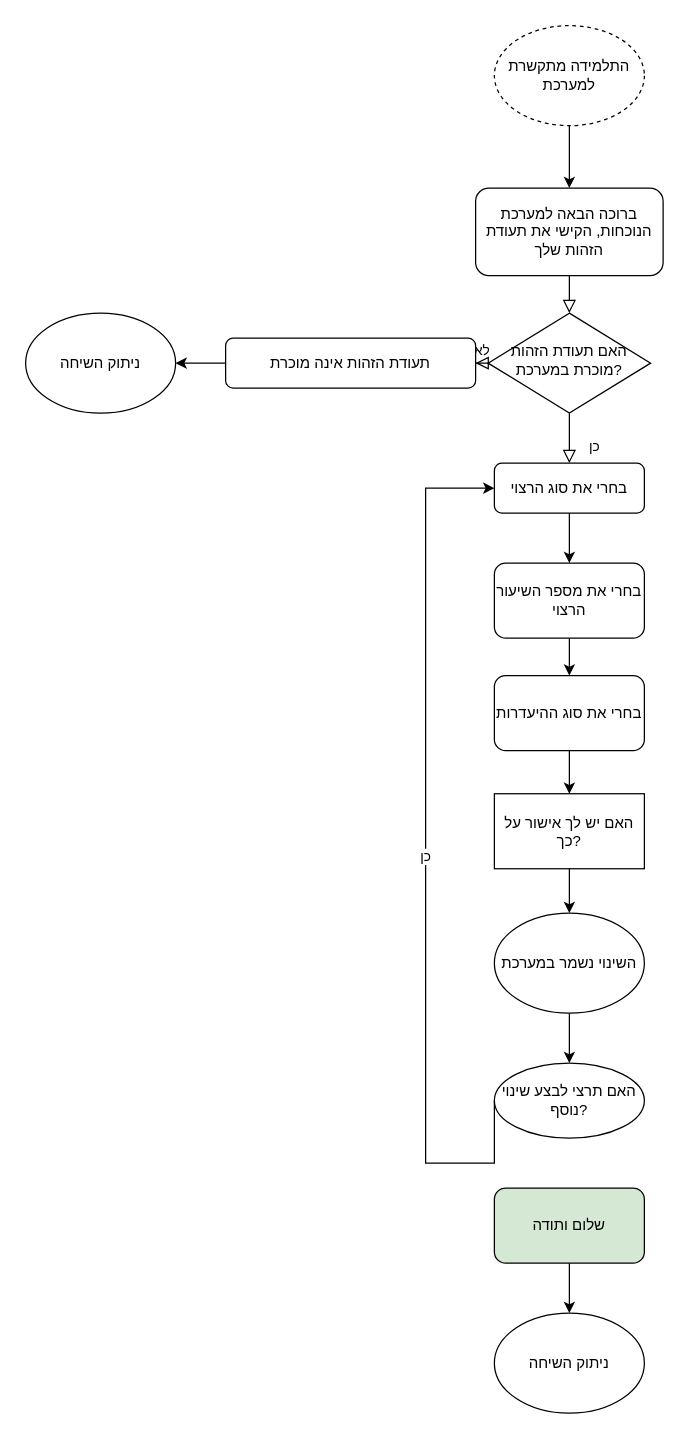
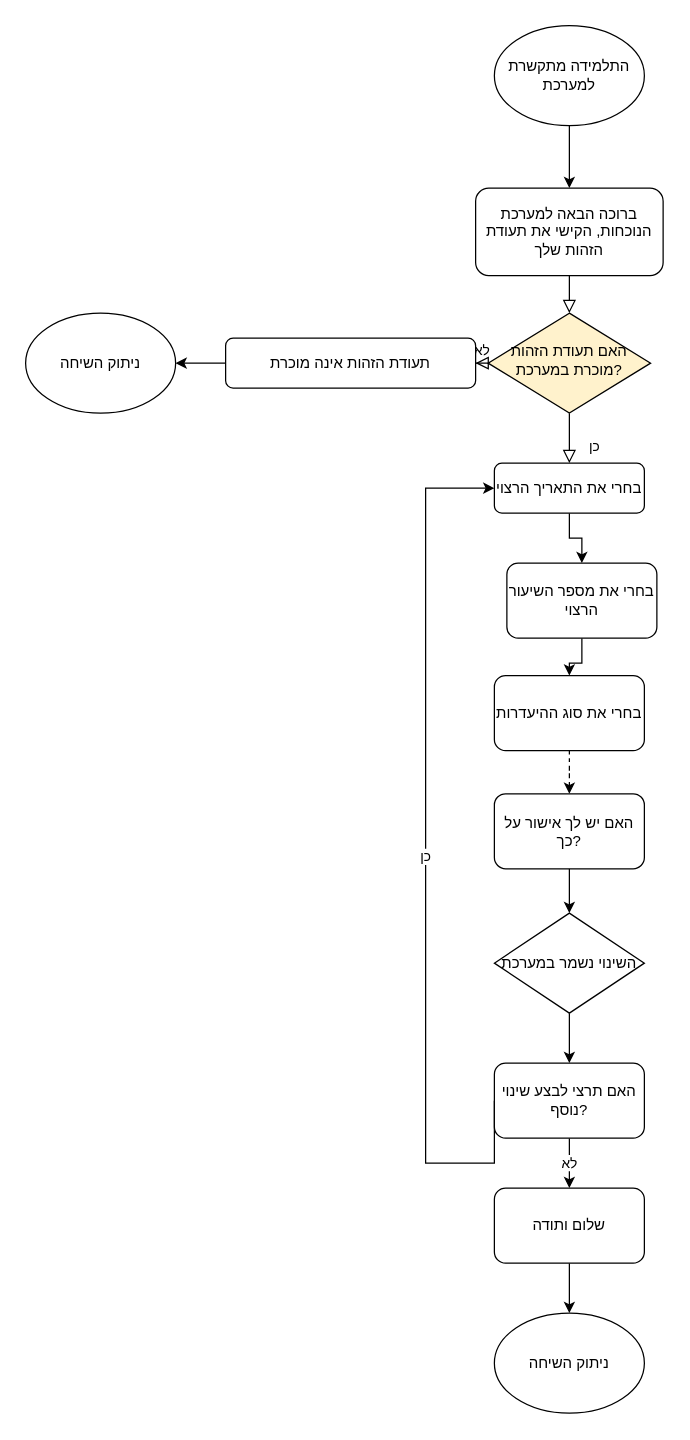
(569, 76) -> (569, 76)
(569, 363) -> (569, 363)
(569, 488) -> (569, 488)
(569, 601) -> (582, 601)
(569, 774) -> (569, 774)
(569, 831) -> (569, 831)
(569, 963) -> (569, 963)
(569, 1101) -> (569, 1101)
none -> (569, 1159)
(569, 1226) -> (569, 1226)
